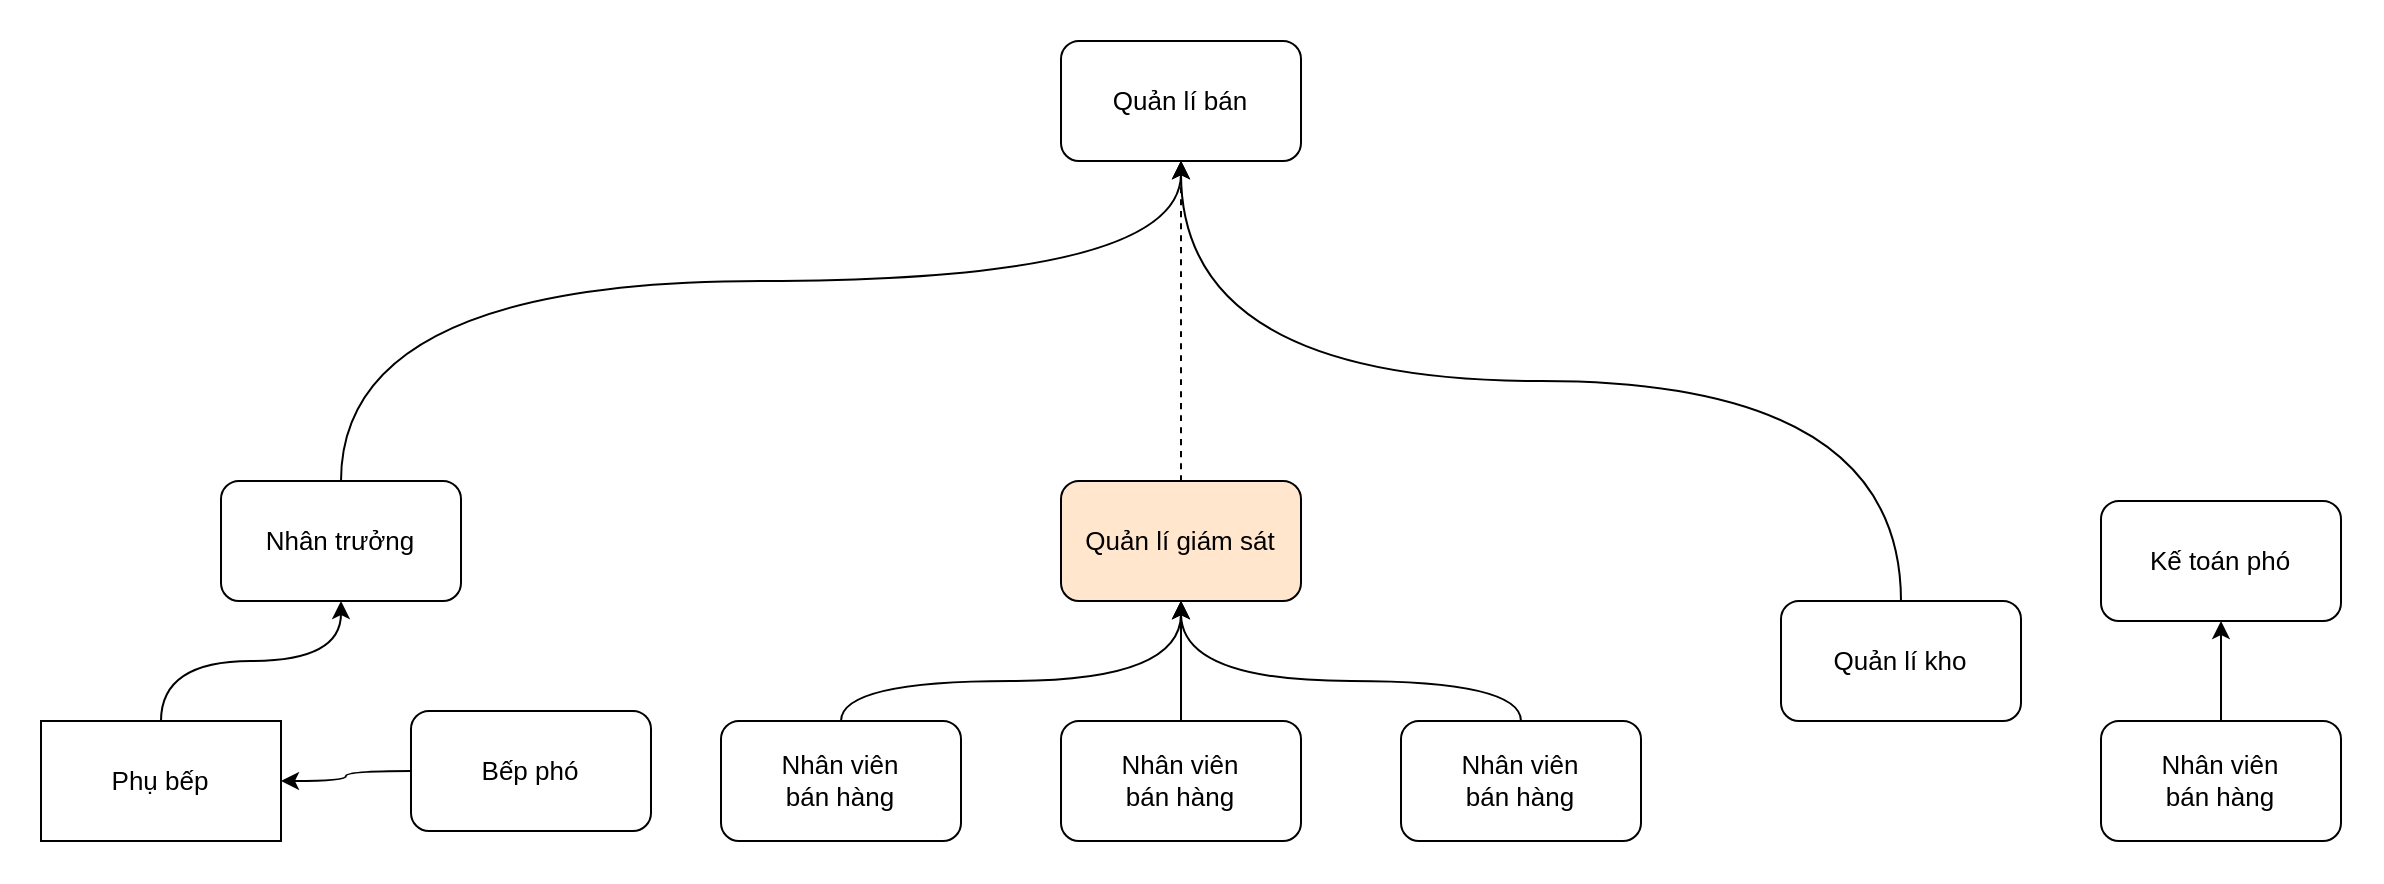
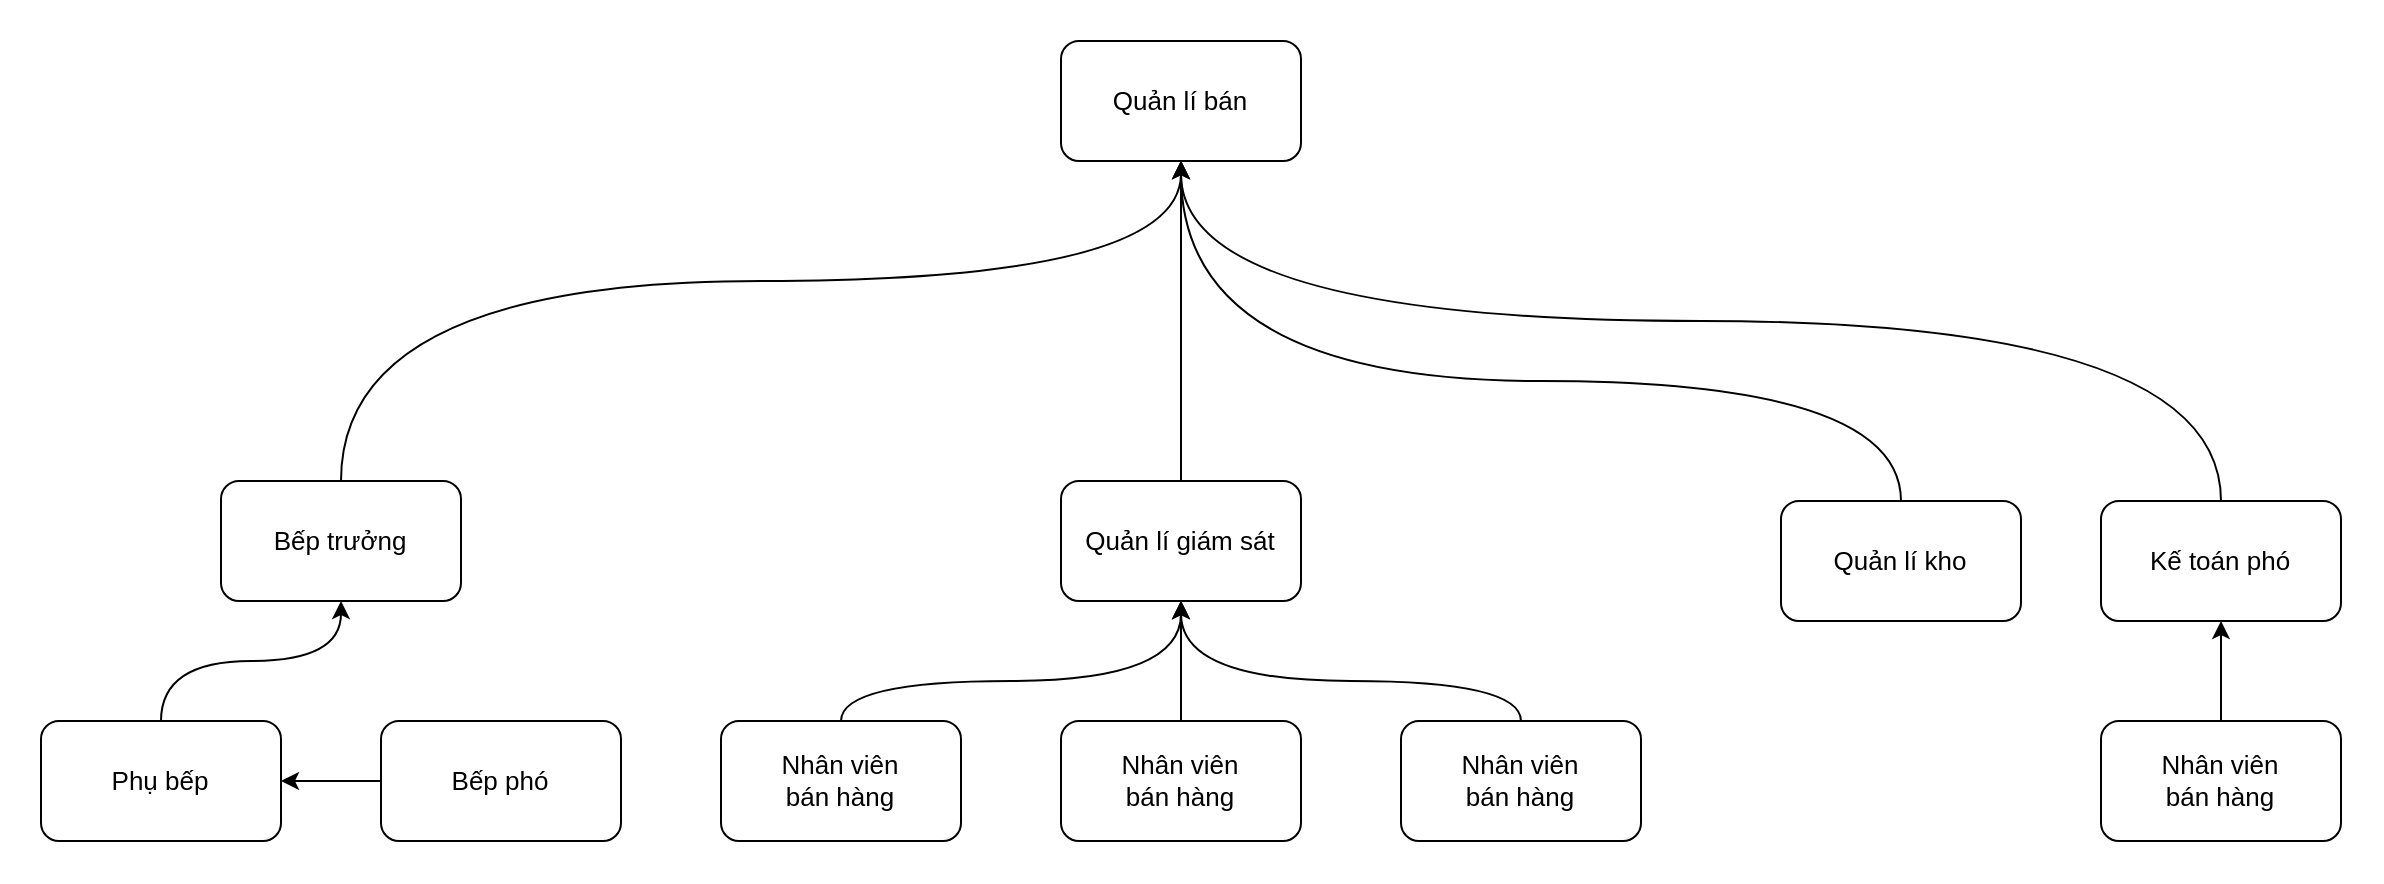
none -> (1720, 321)
(1181, 344) -> (1181, 344)
(341, 541) -> (341, 541)
(1181, 541) -> (1181, 541)
(1901, 661) -> (1901, 561)
(531, 771) -> (501, 781)
(161, 781) -> (161, 781)
